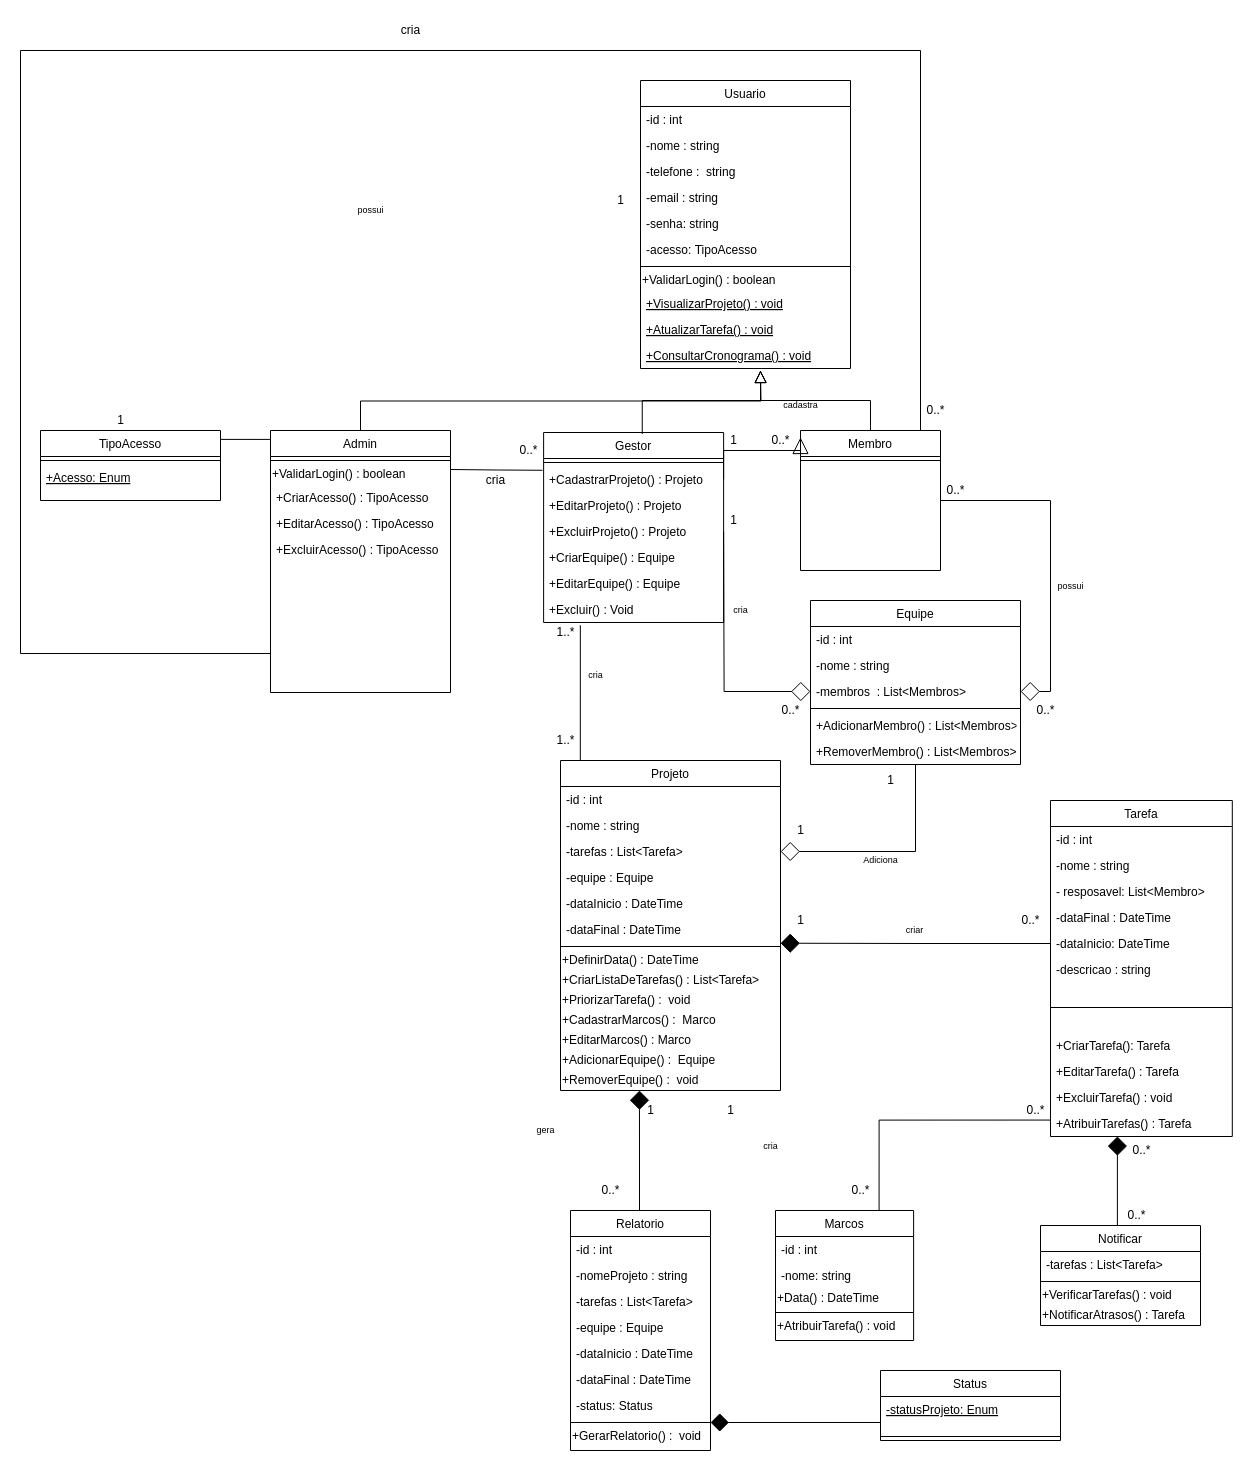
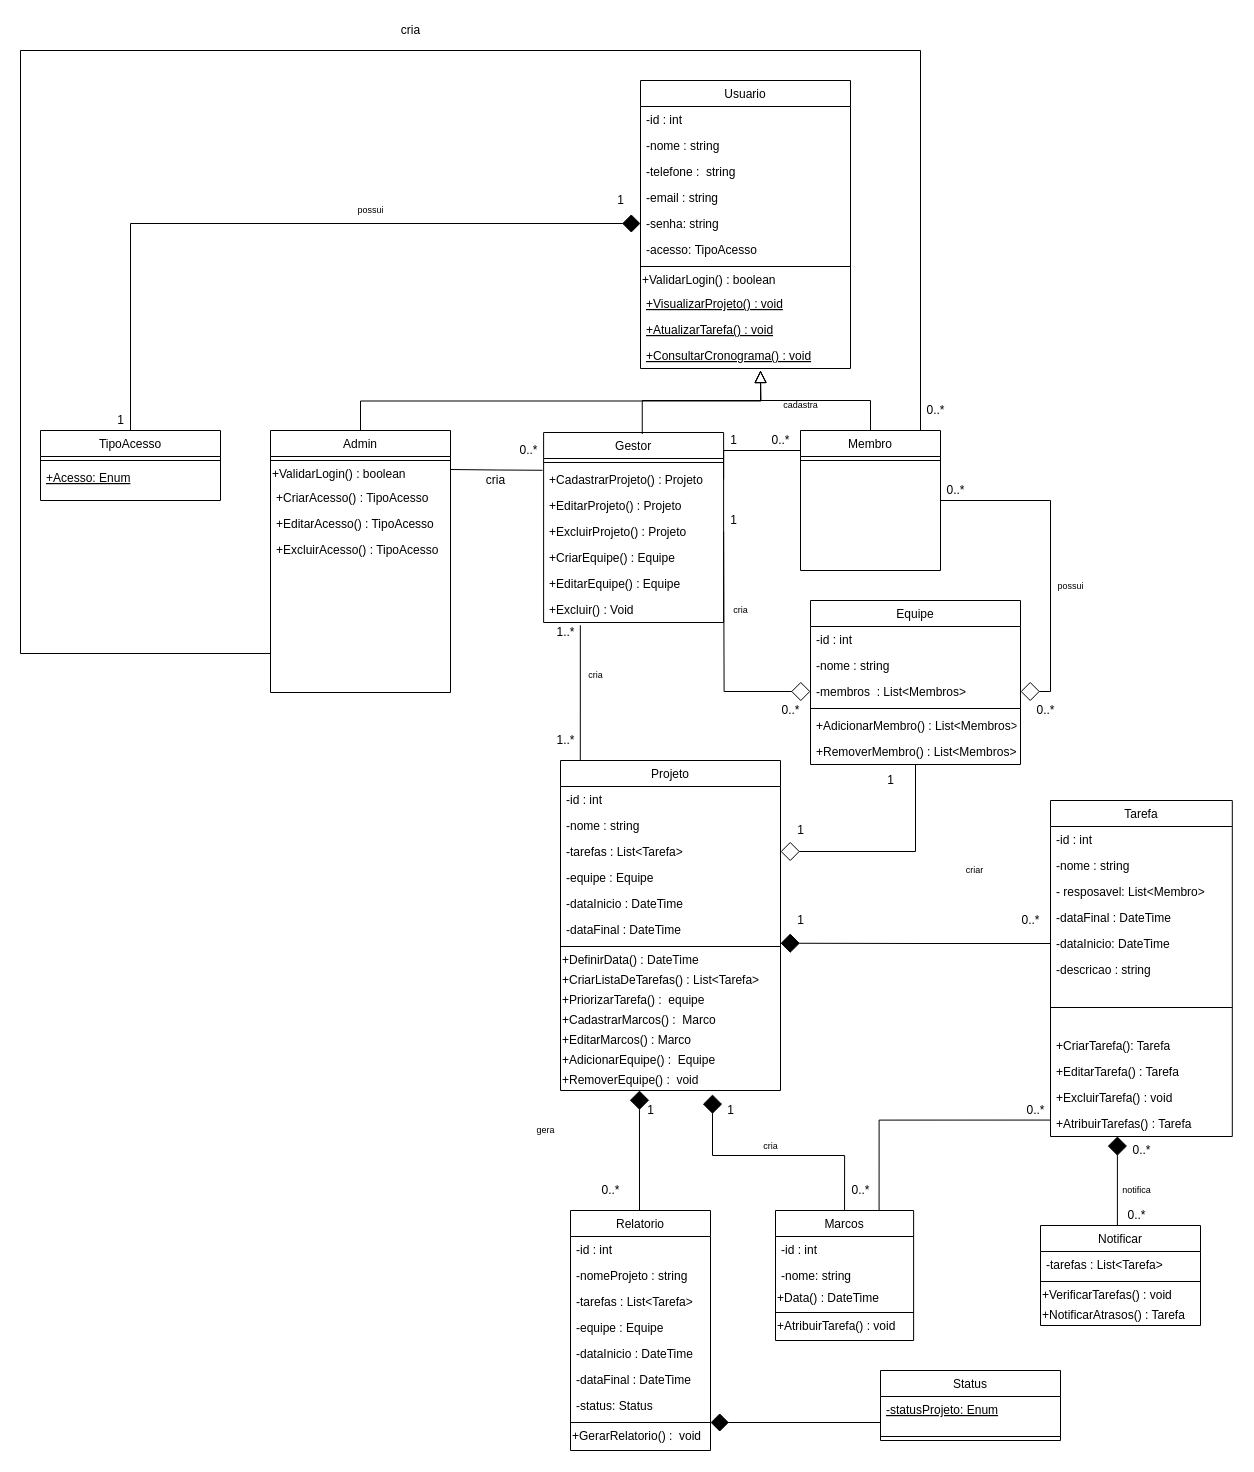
none -> (273, 224)
(245, 439) -> none
(797, 451) -> (801, 442)
(881, 861) -> none
(914, 931) -> (974, 871)
(641, 1001) -> (647, 1001)
none -> (786, 1156)
none -> (1136, 1191)
